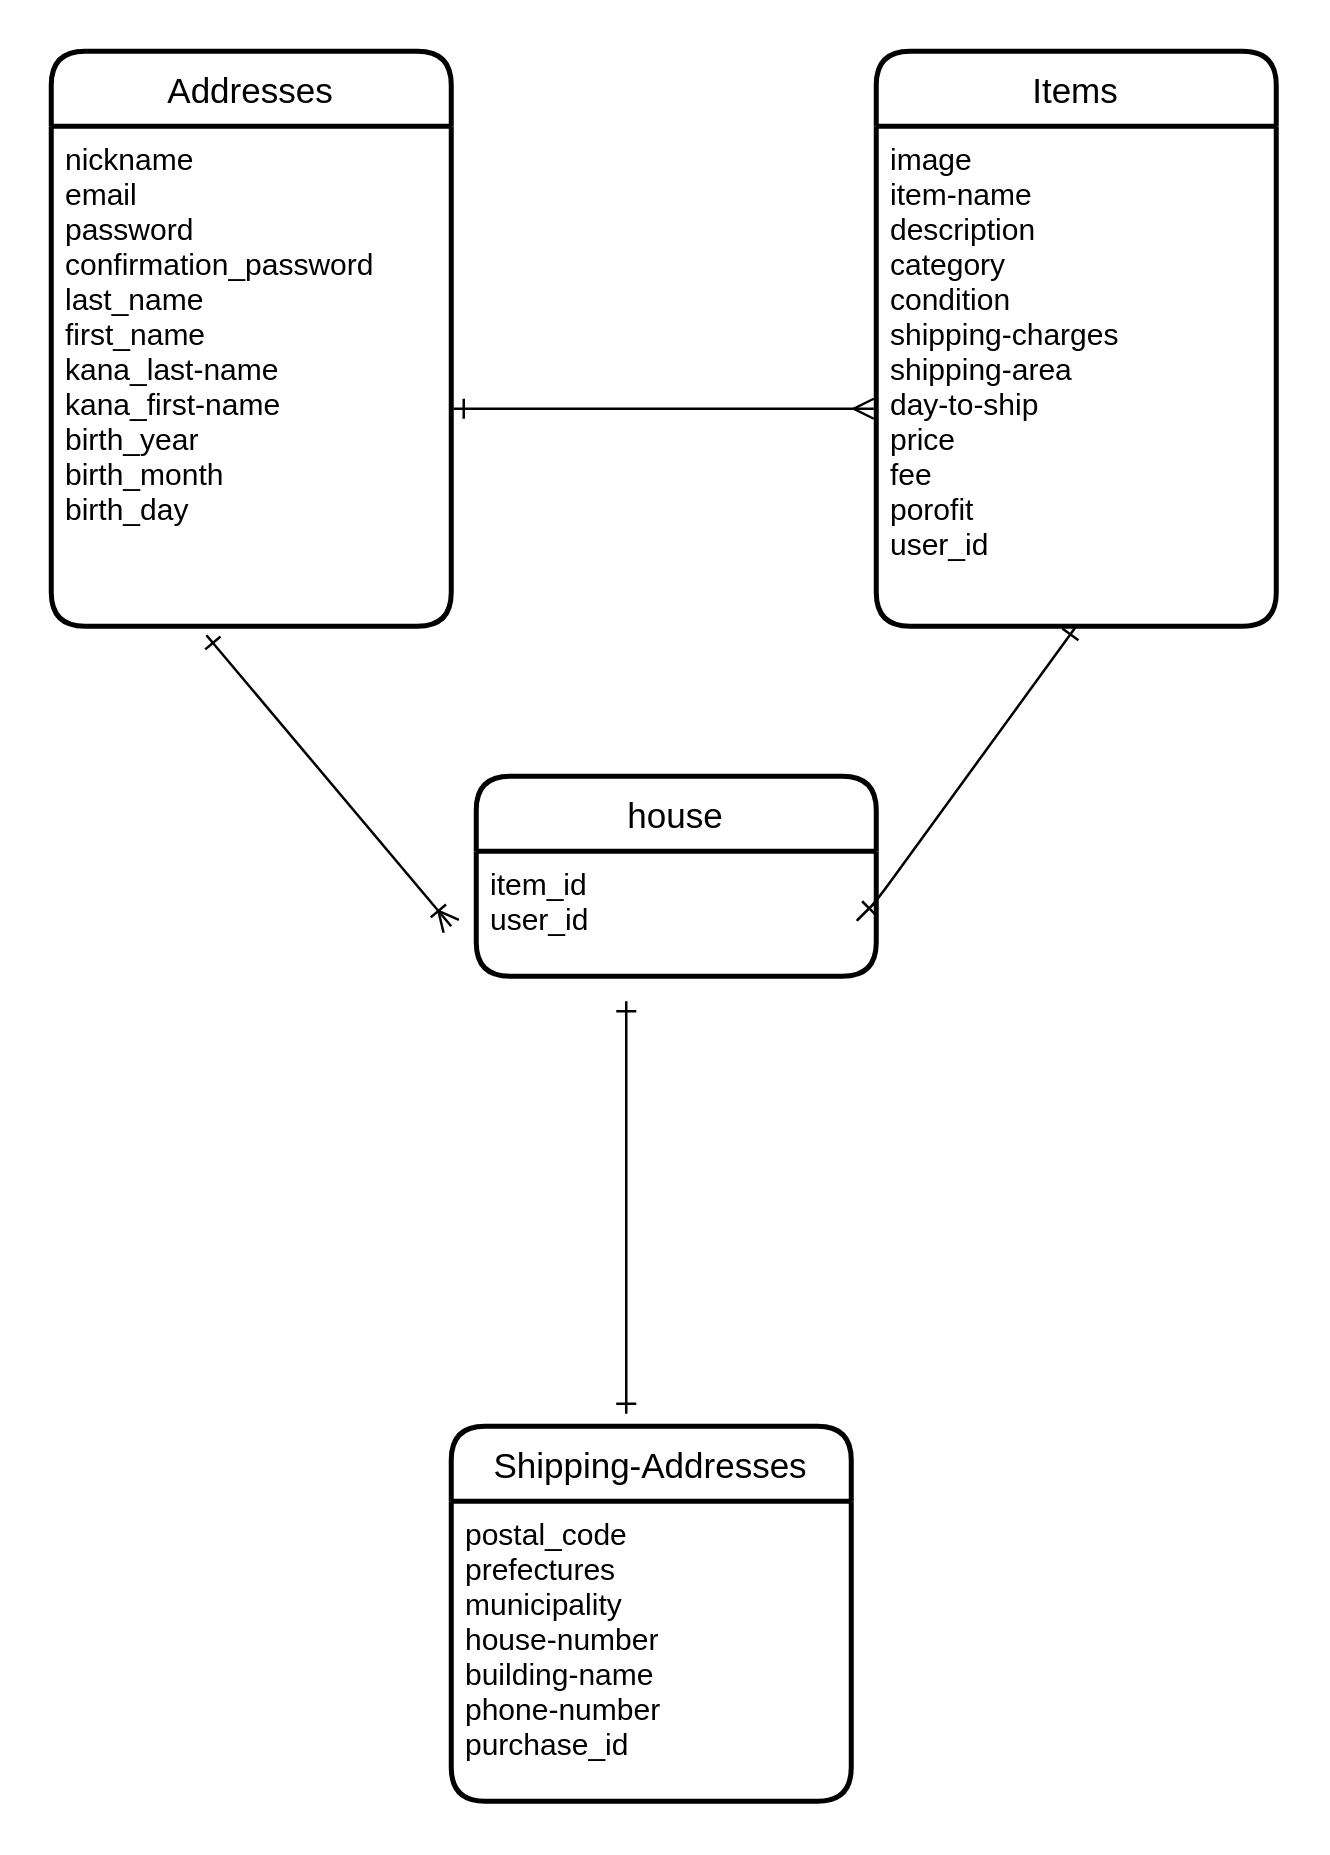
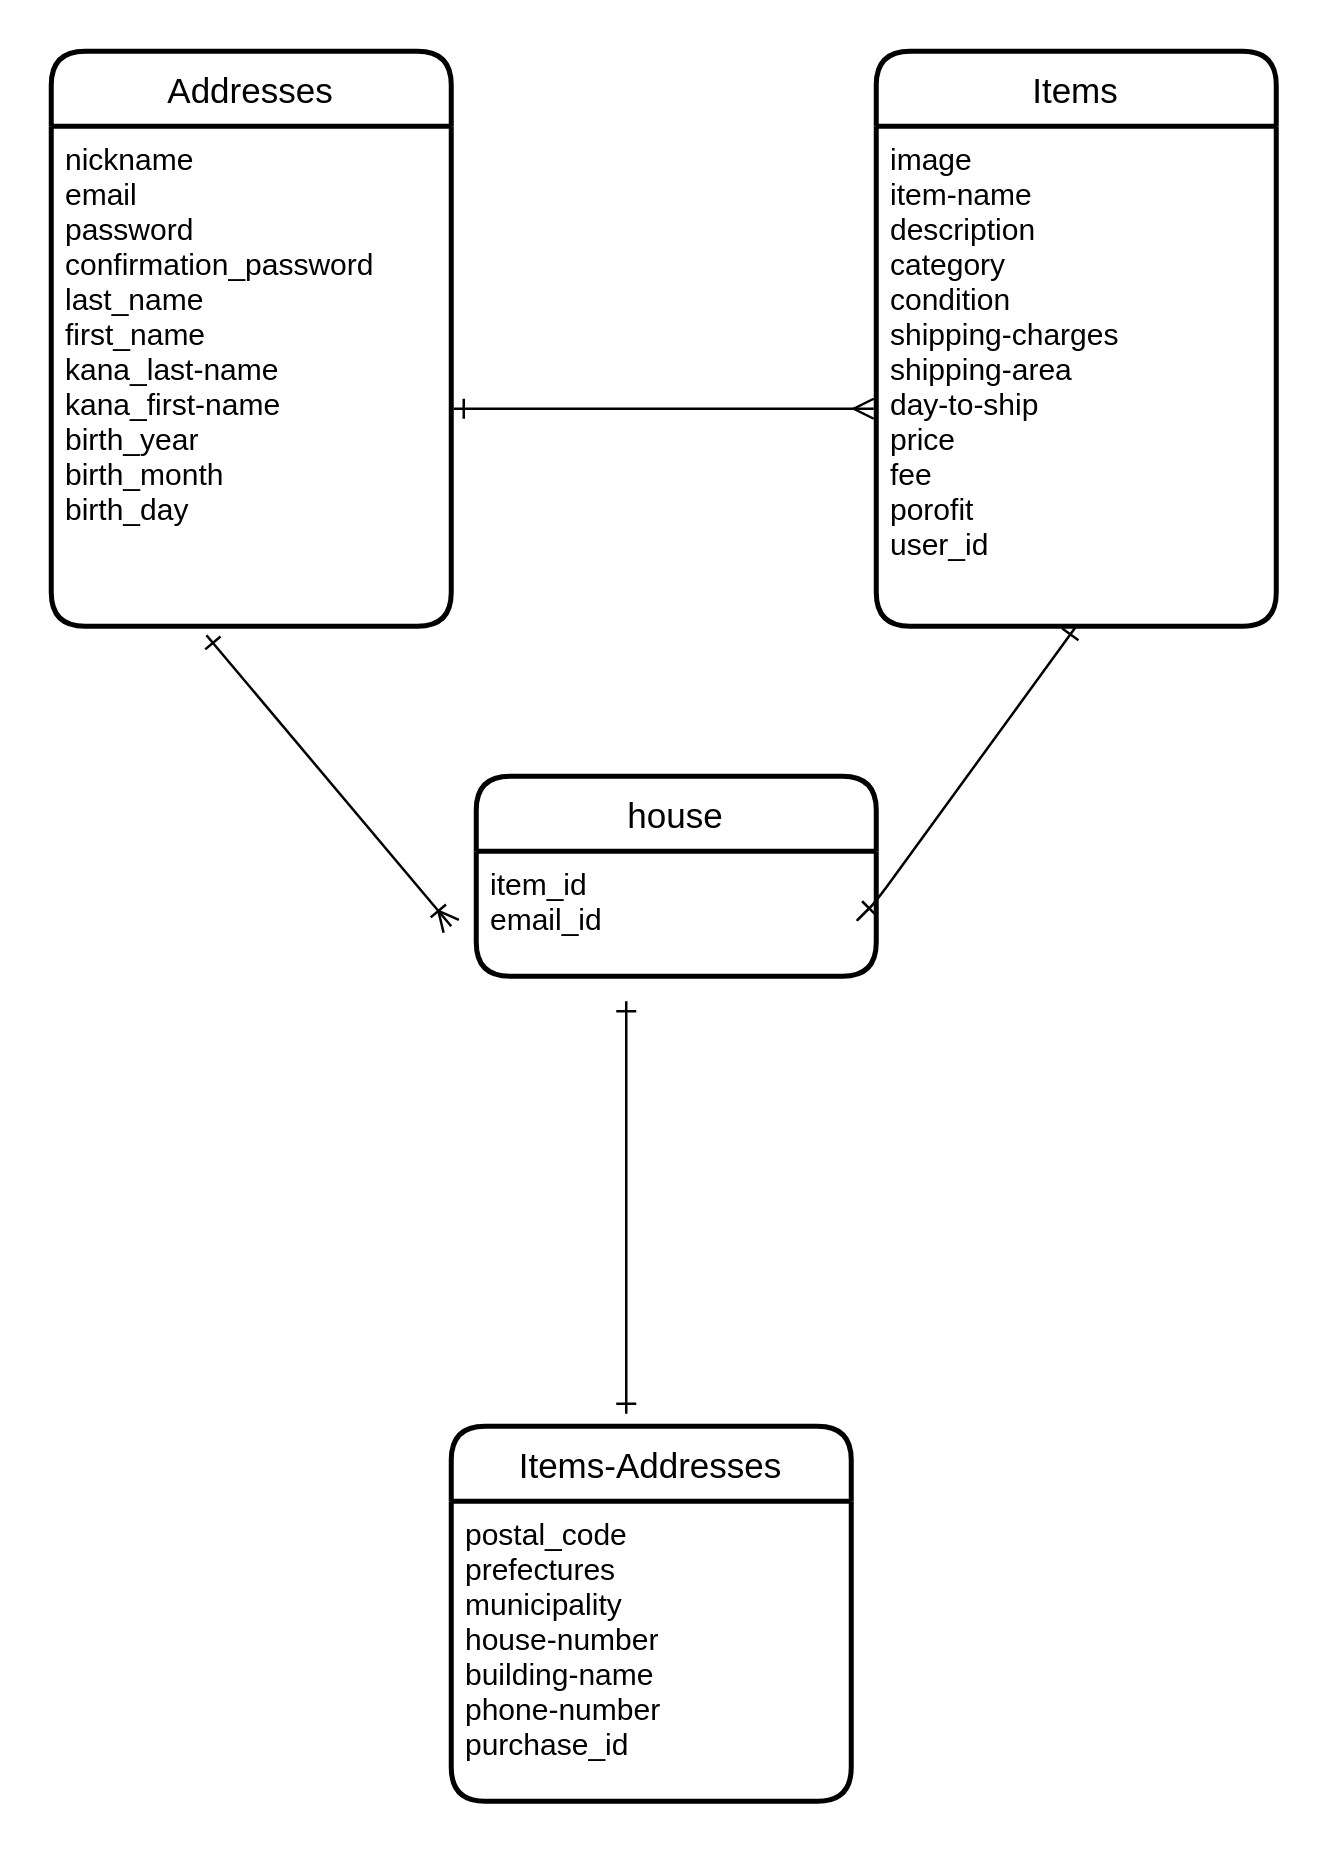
(541, 885) -> (541, 885)
(650, 1466) -> (650, 1466)
